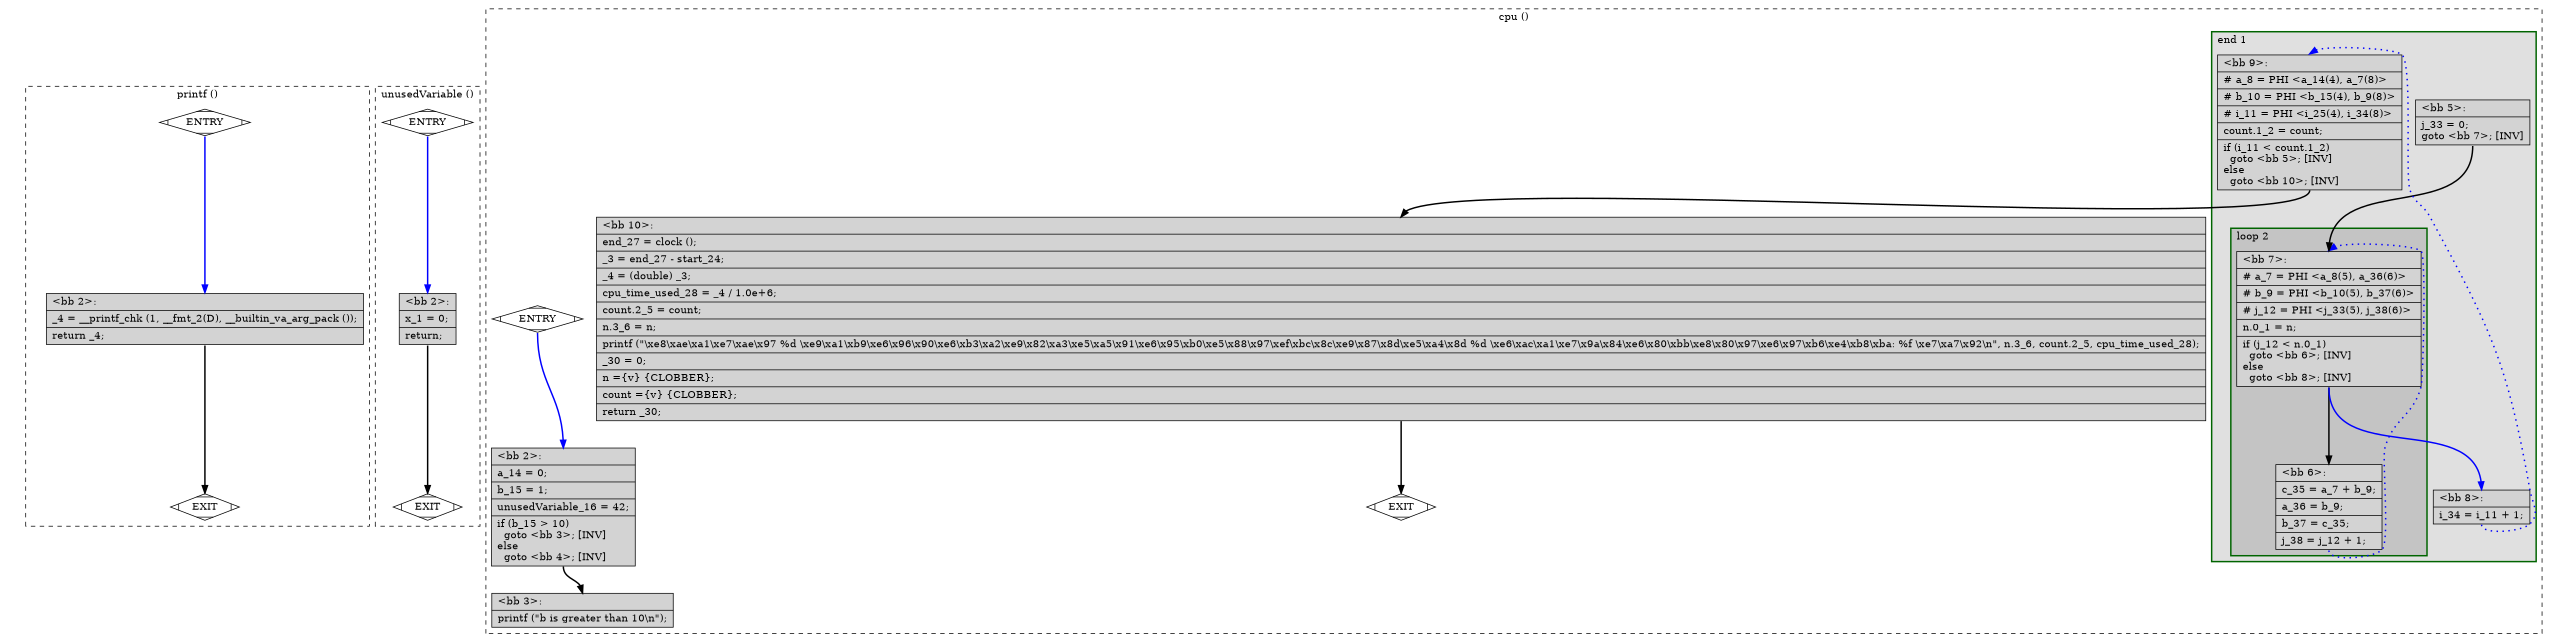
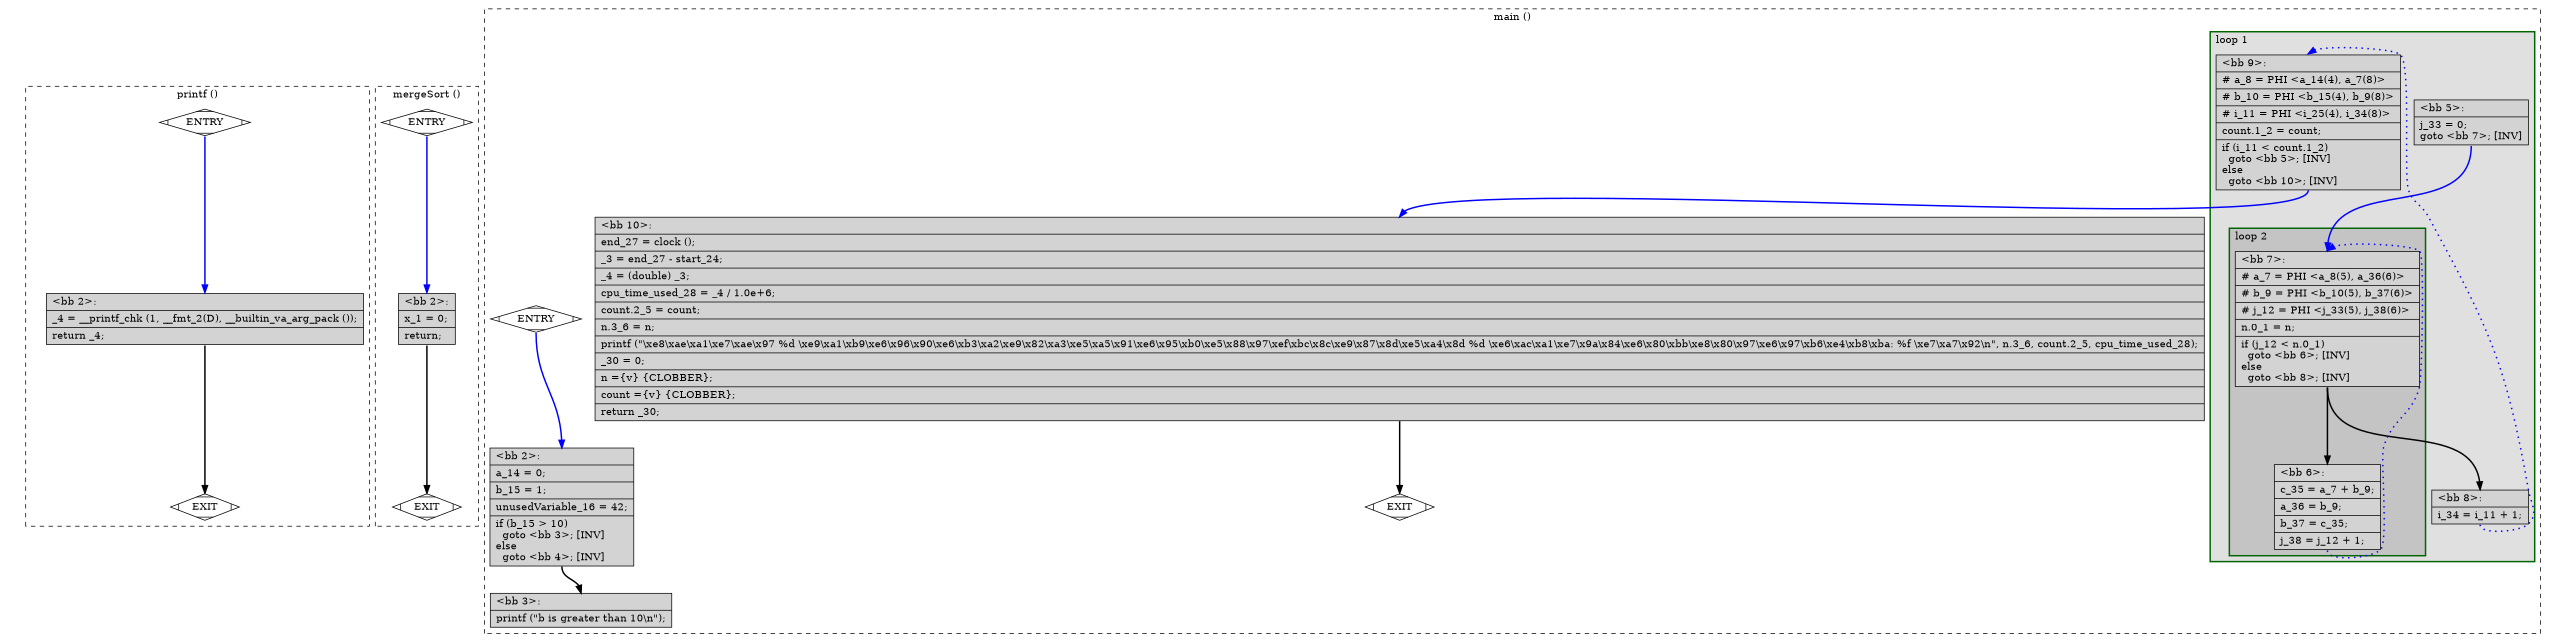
(1514, 17) -> (1513, 17)
(2232, 40) -> (2232, 40)
(428, 95) -> (427, 95)
(2404, 198) -> (2403, 198)
(1859, 204) -> (1857, 204)
(2402, 438) -> (2400, 438)
